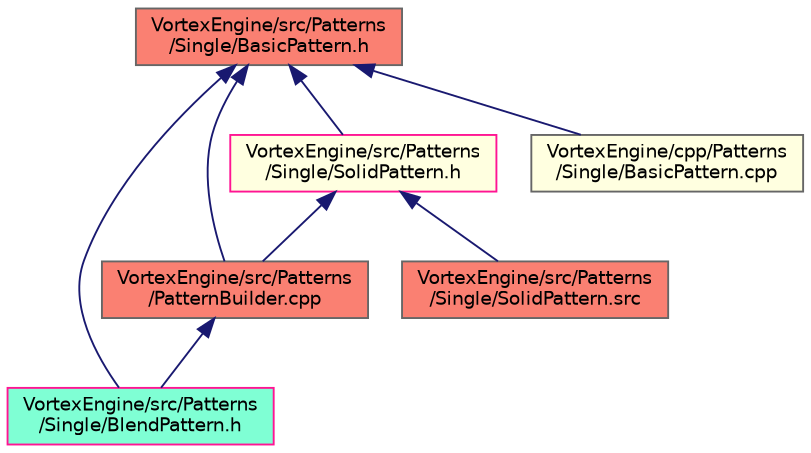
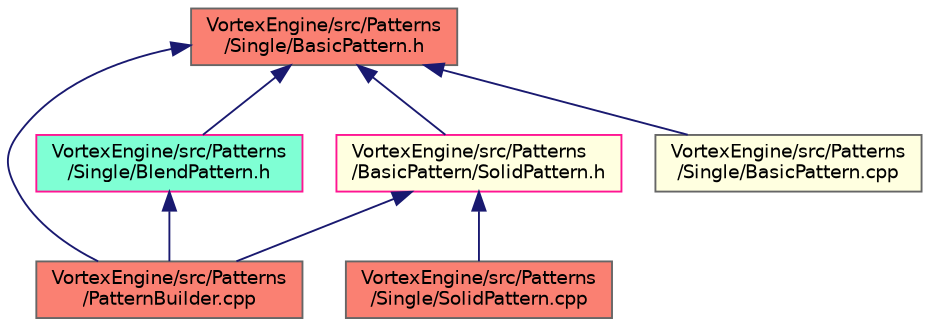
(363, 163) -> (479, 163)
(667, 163) -> (789, 163)
(535, 290) -> (479, 290)
(182, 360) -> (169, 236)
